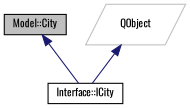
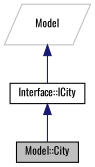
(136, 25) -> (47, 25)
(64, 63) -> (47, 128)
